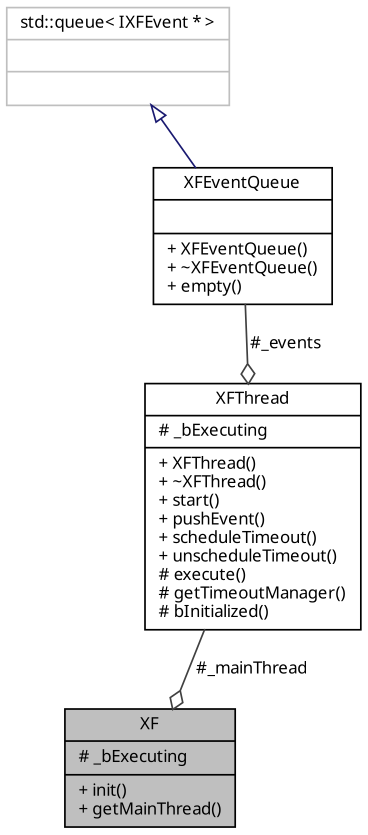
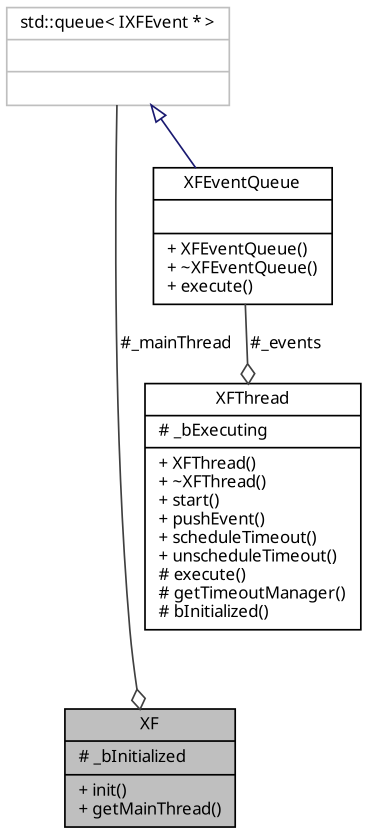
(205, 287) -> (211, 287)
(193, 660) -> (118, 397)
(133, 757) -> (132, 757)
